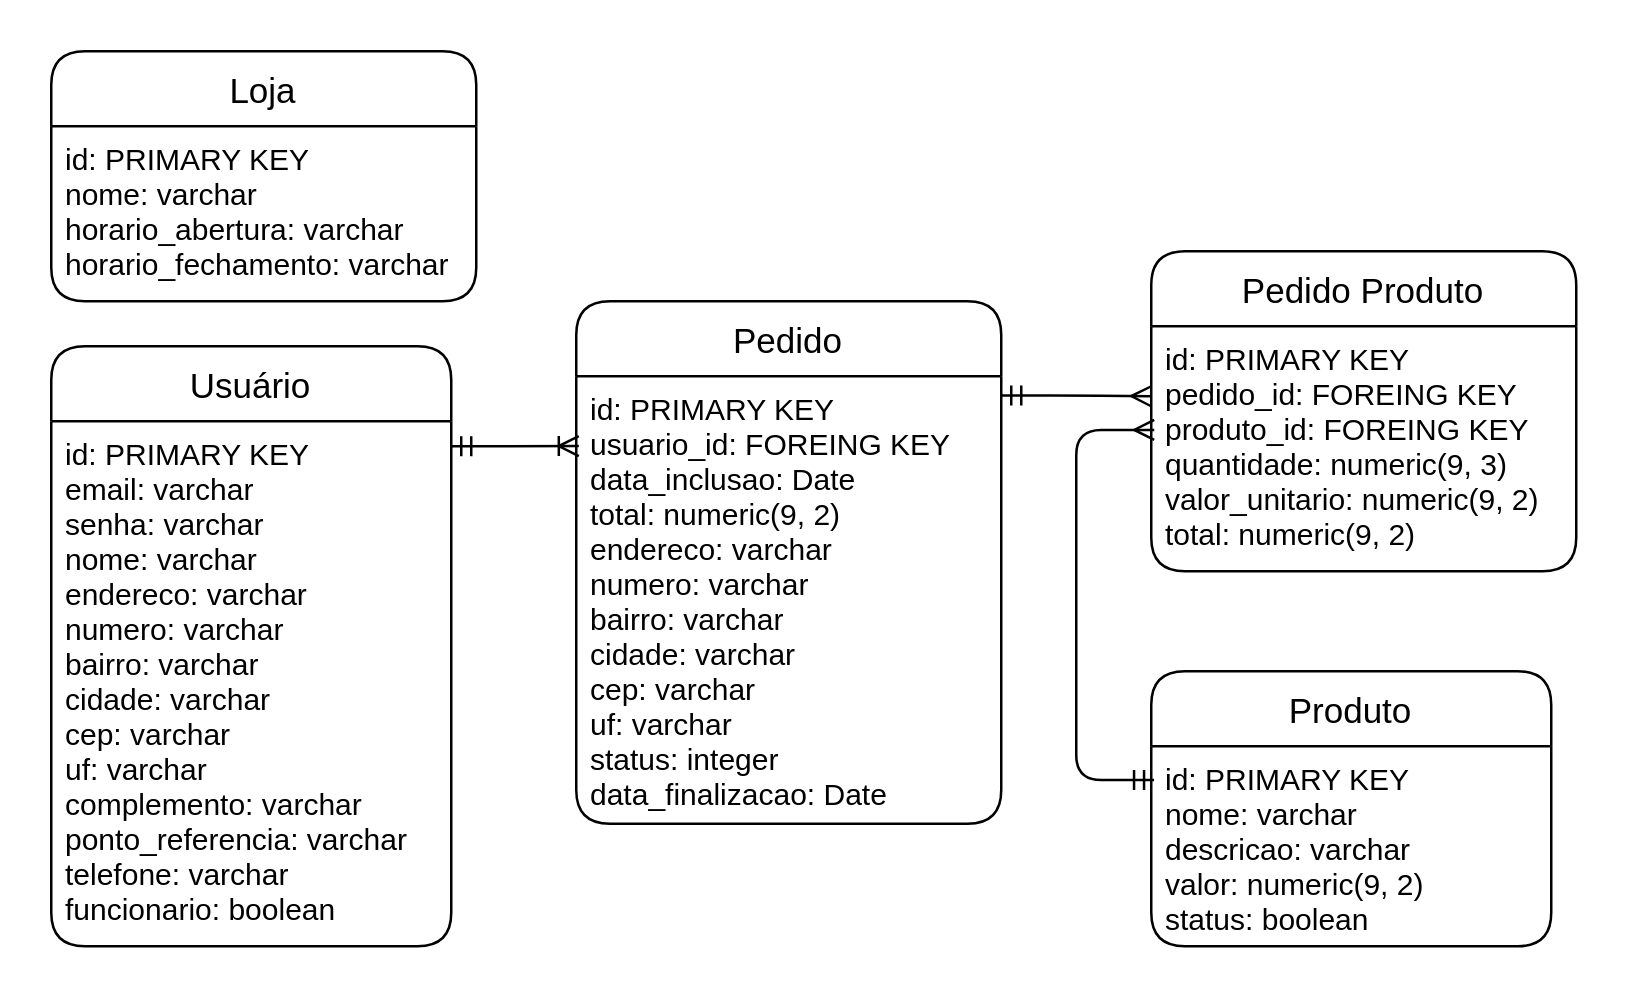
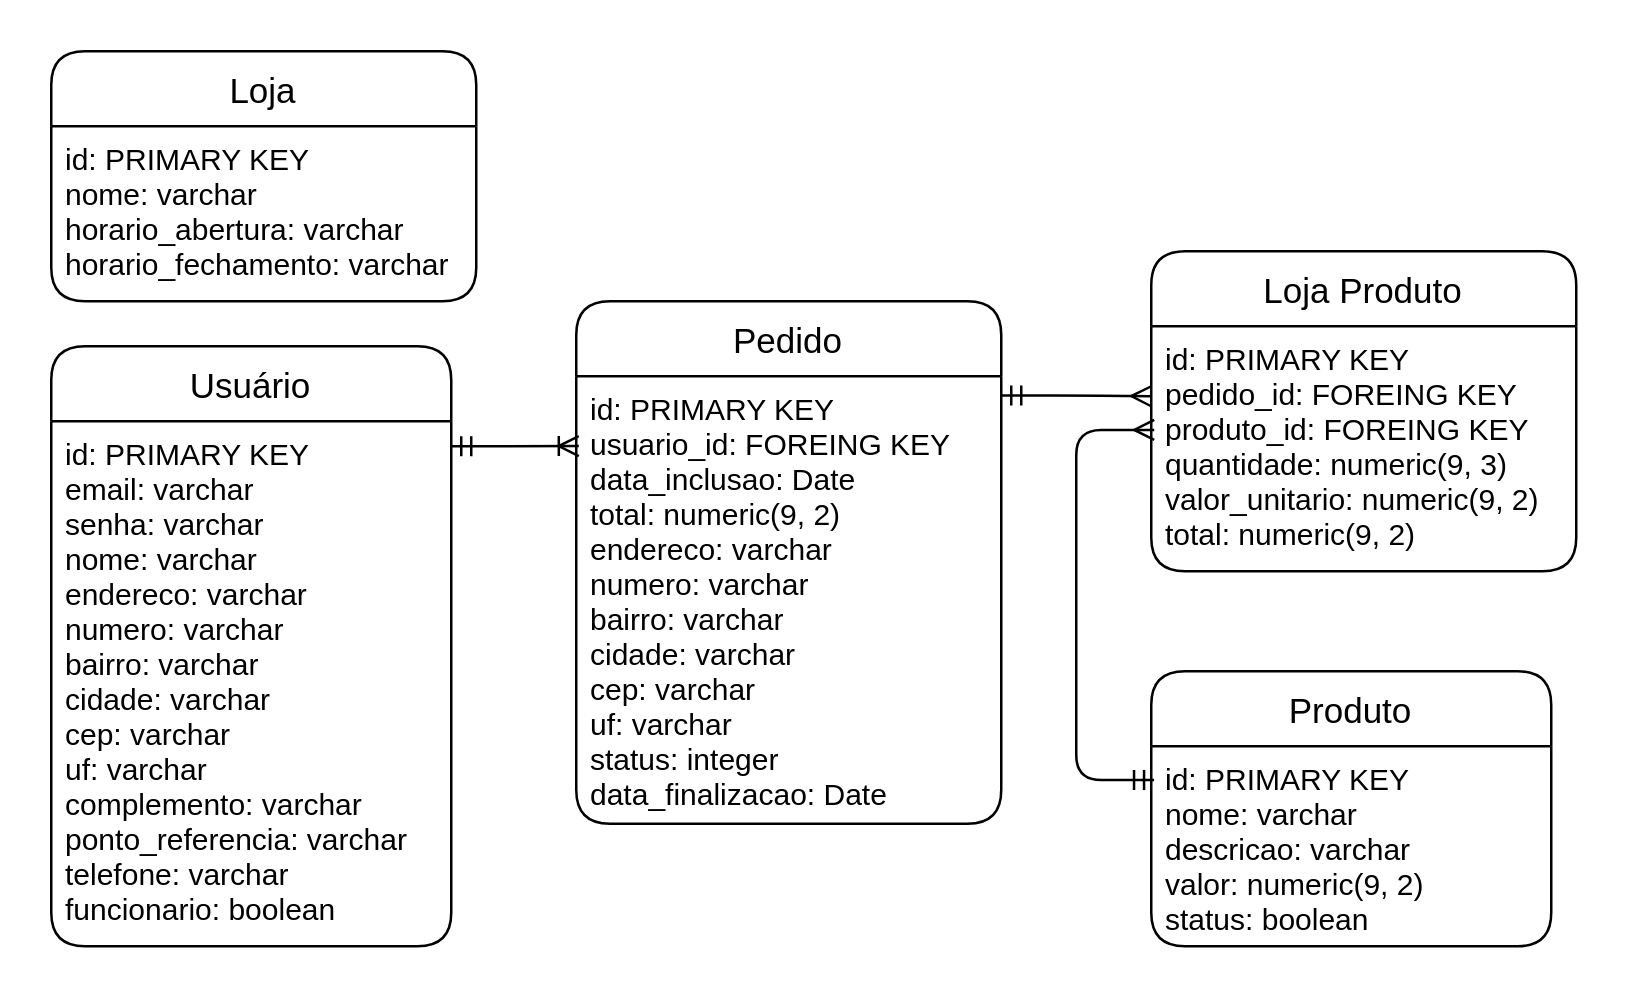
(1363, 291) -> (1363, 291)
